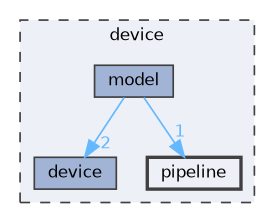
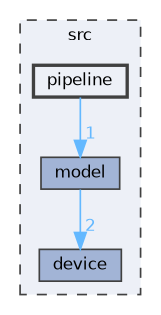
(137, 36) -> (80, 36)
(159, 120) -> (80, 119)
